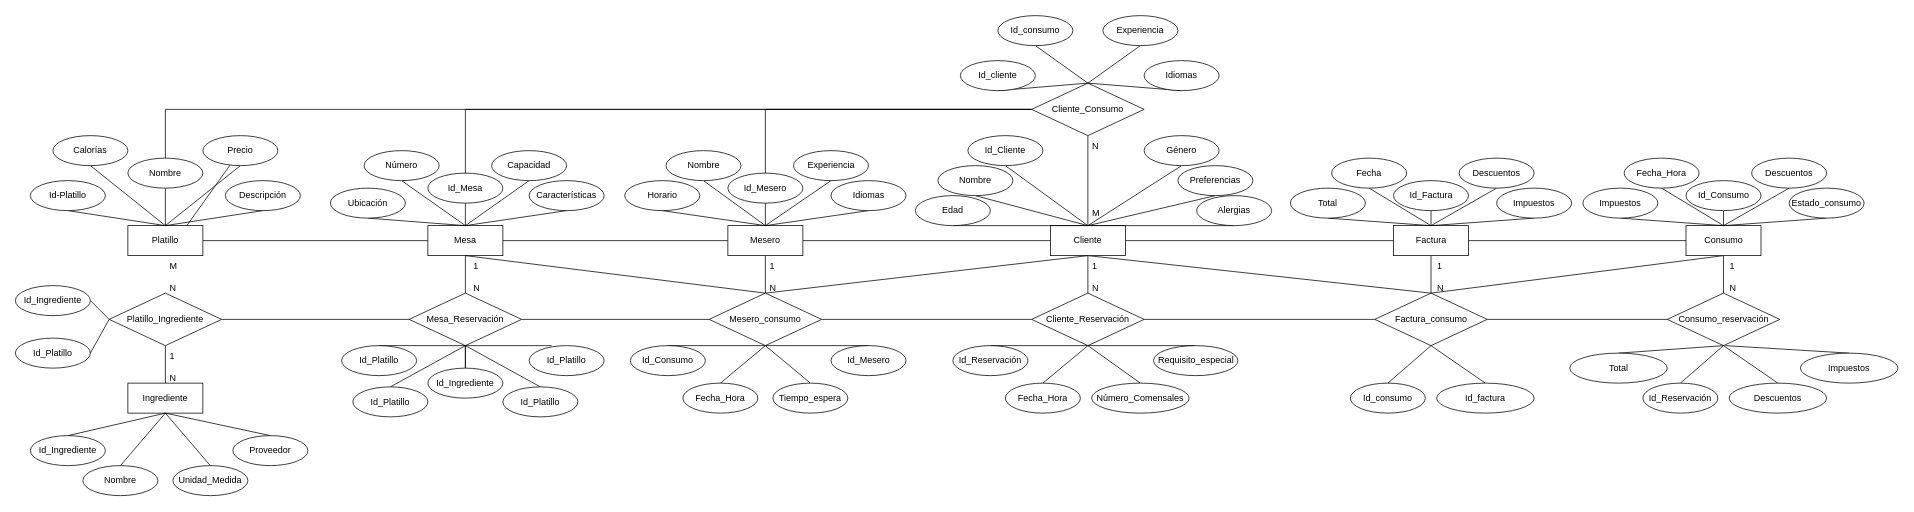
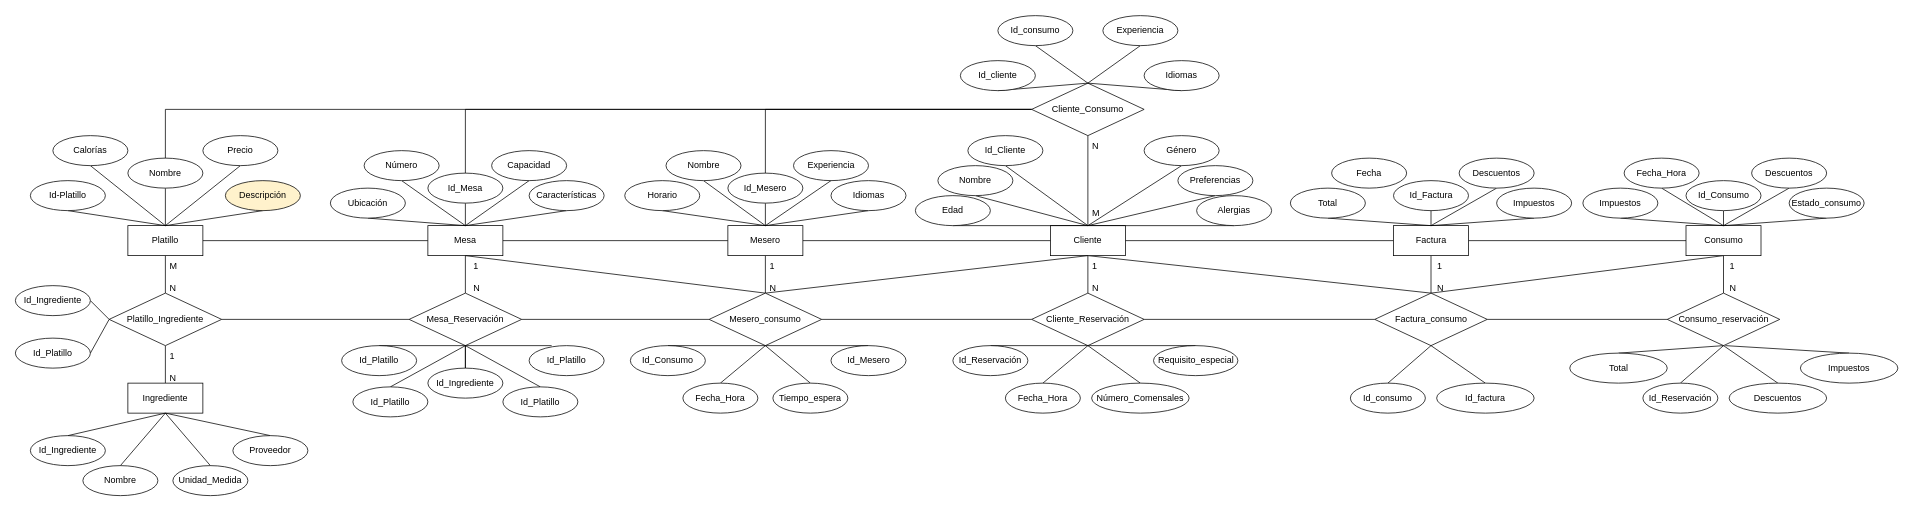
(263, 195) -> (263, 195)
(1398, 206) -> none
(200, 207) -> (165, 274)
